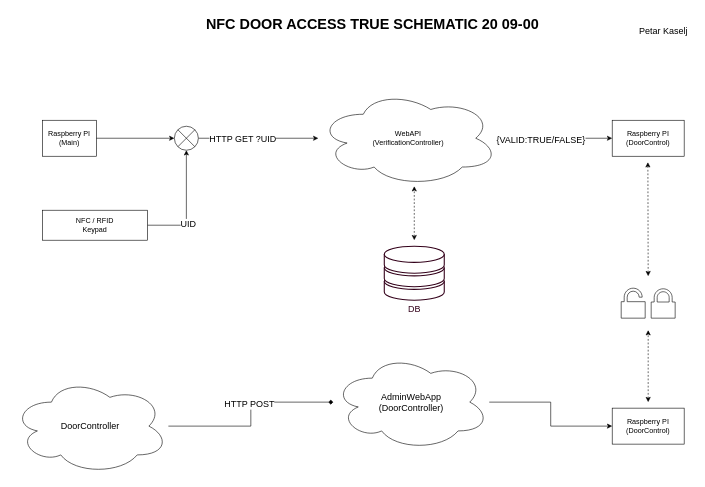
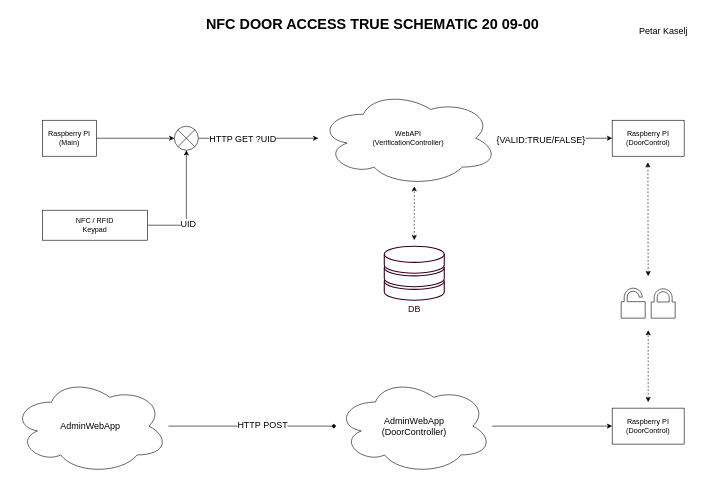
(411, 402) -> (414, 426)
(90, 426) -> (90, 426)
